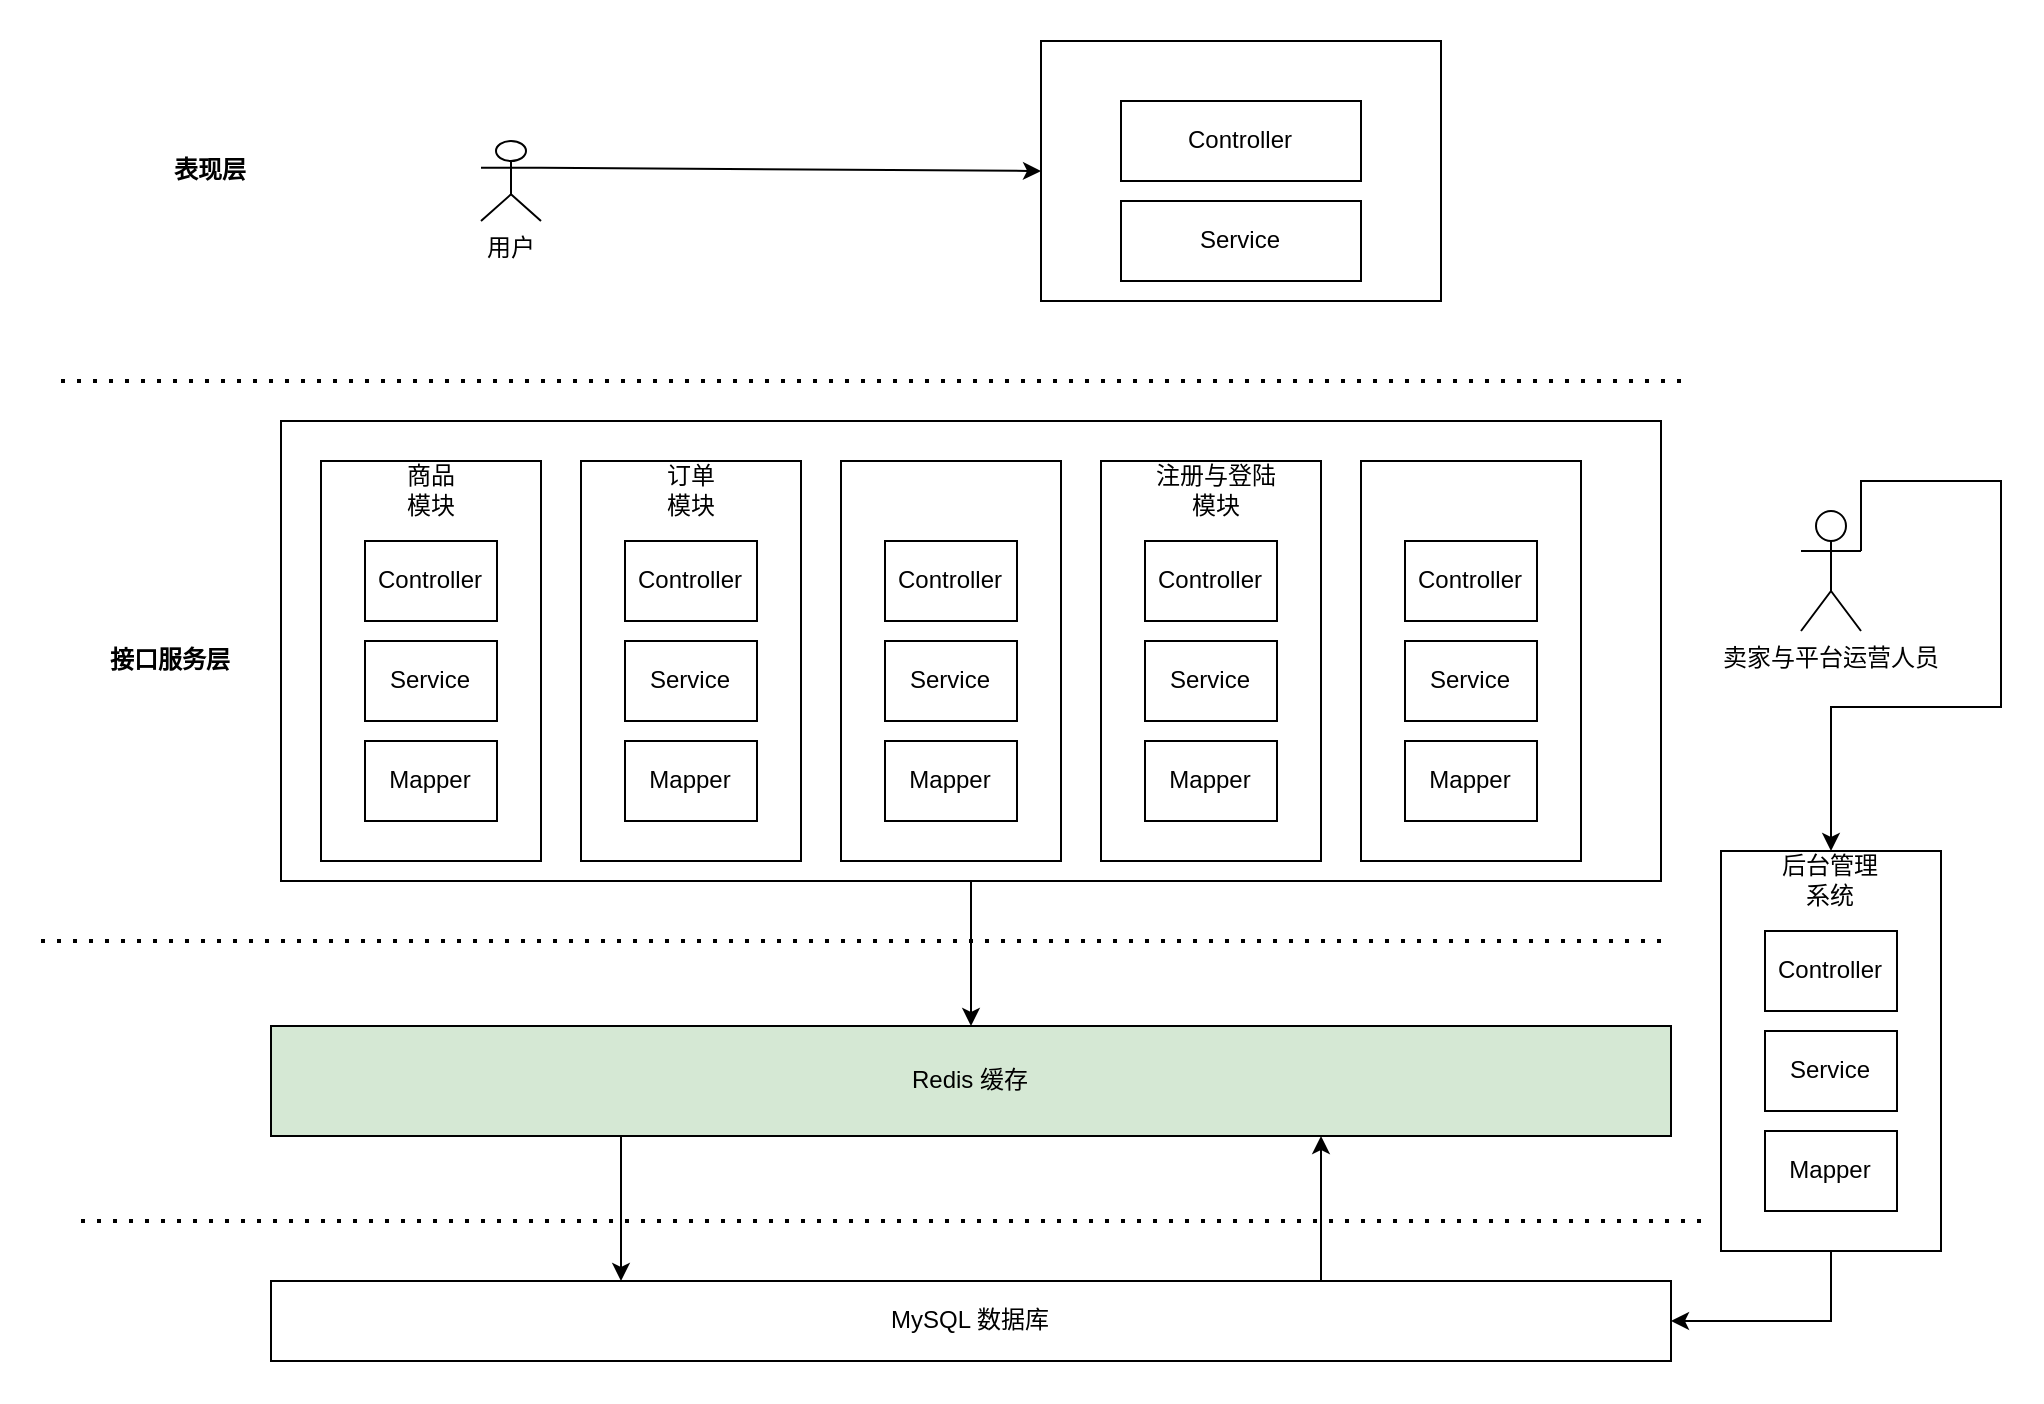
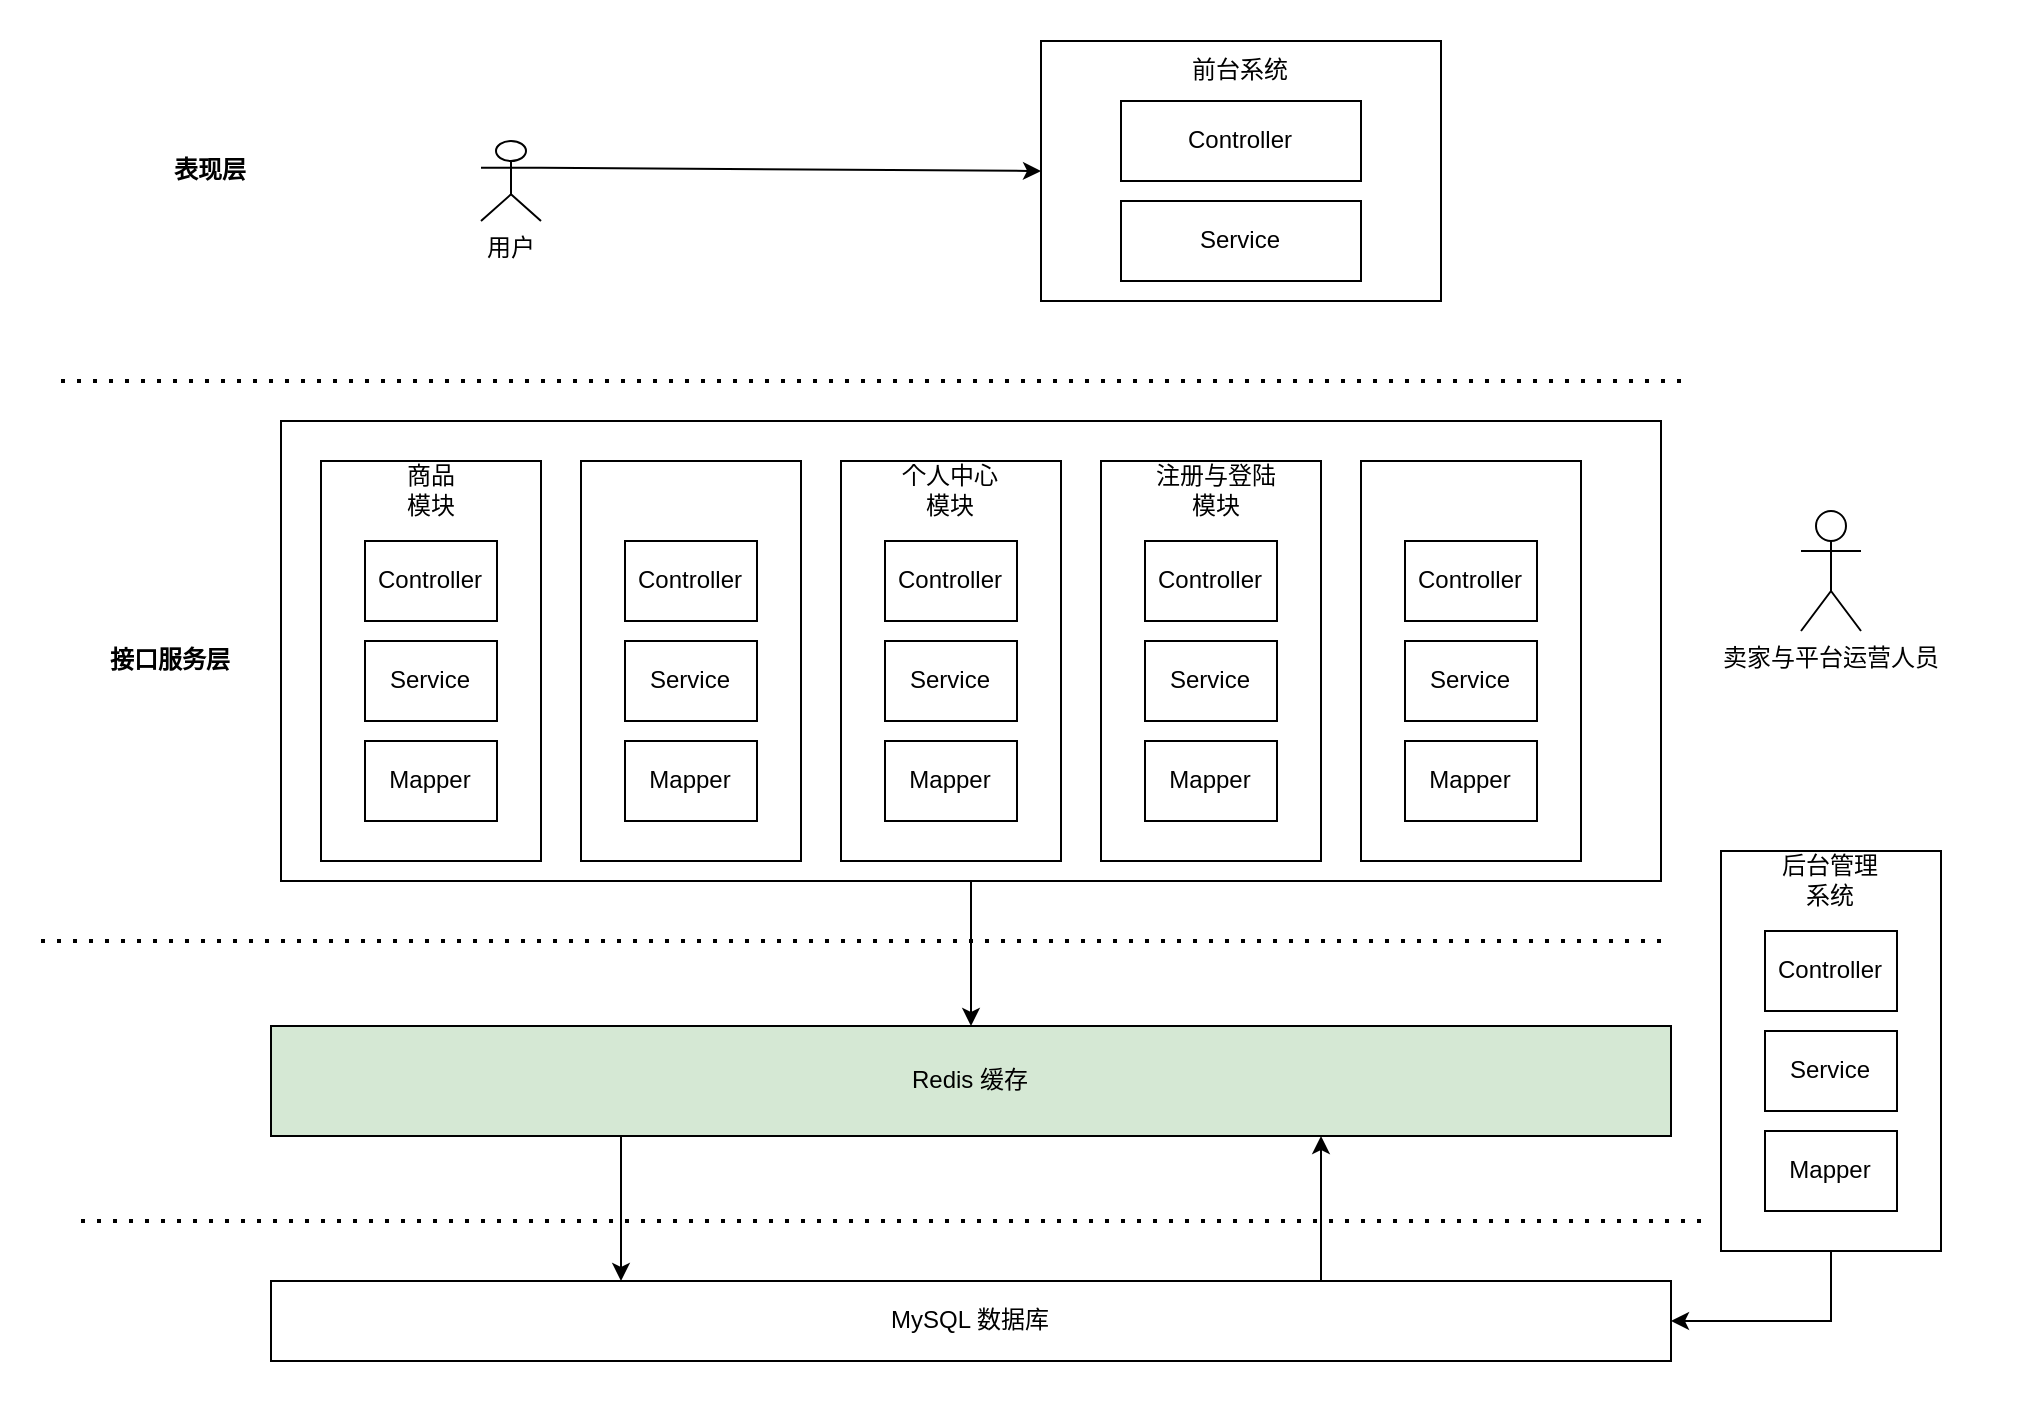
none -> (1241, 71)
(691, 491) -> none
none -> (951, 491)
(2001, 641) -> none
